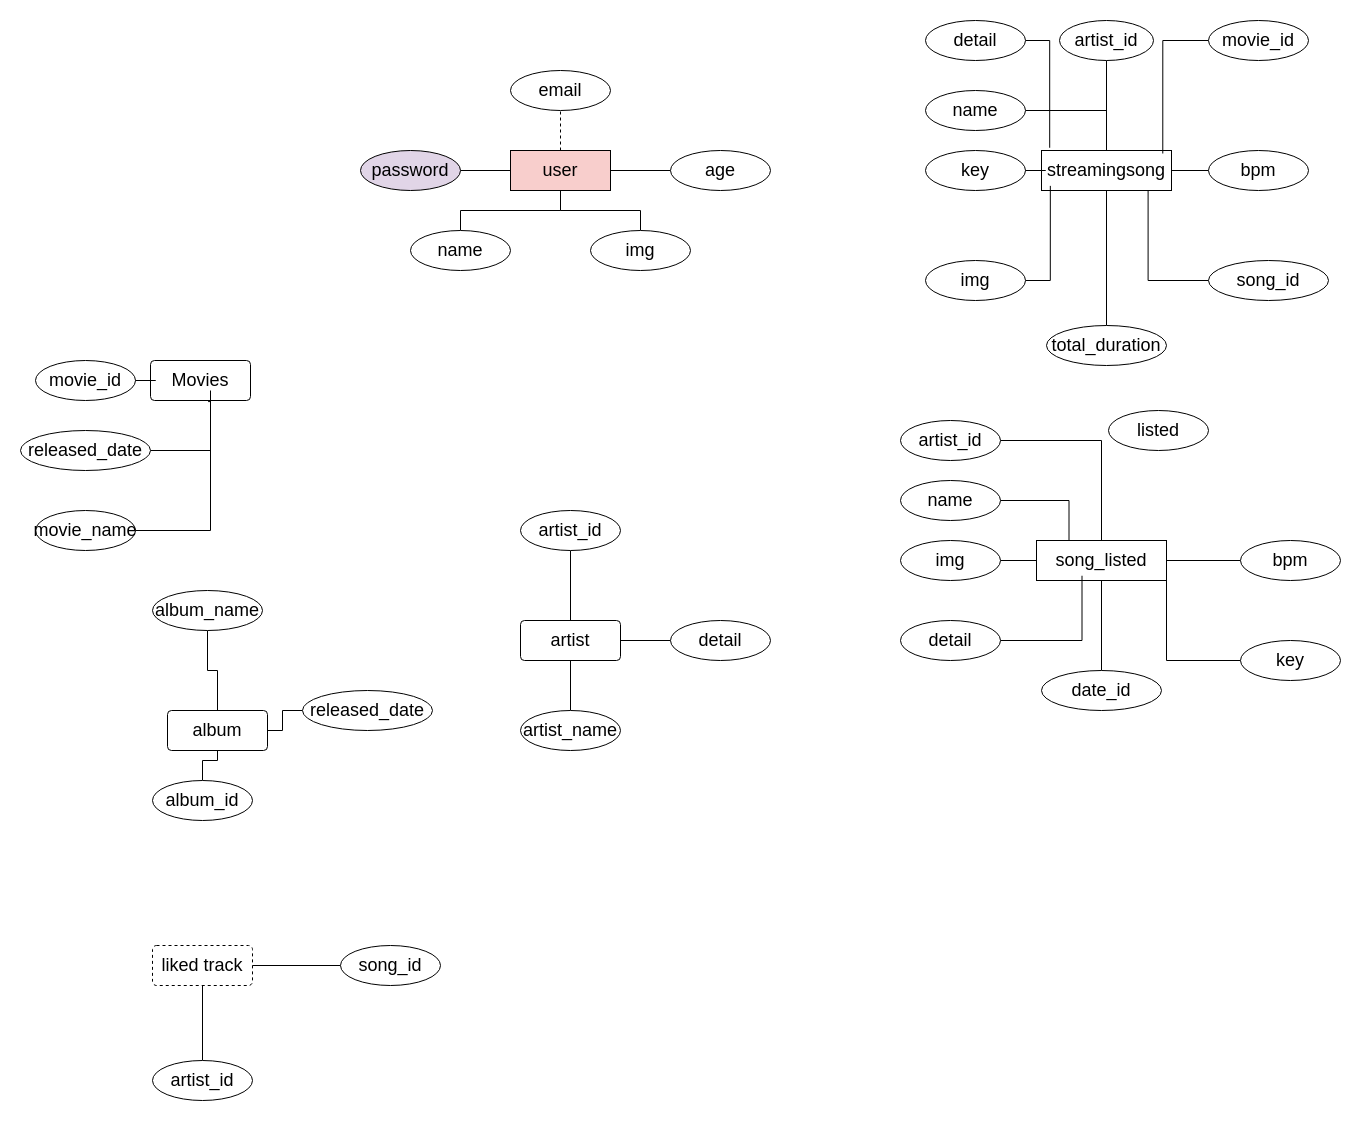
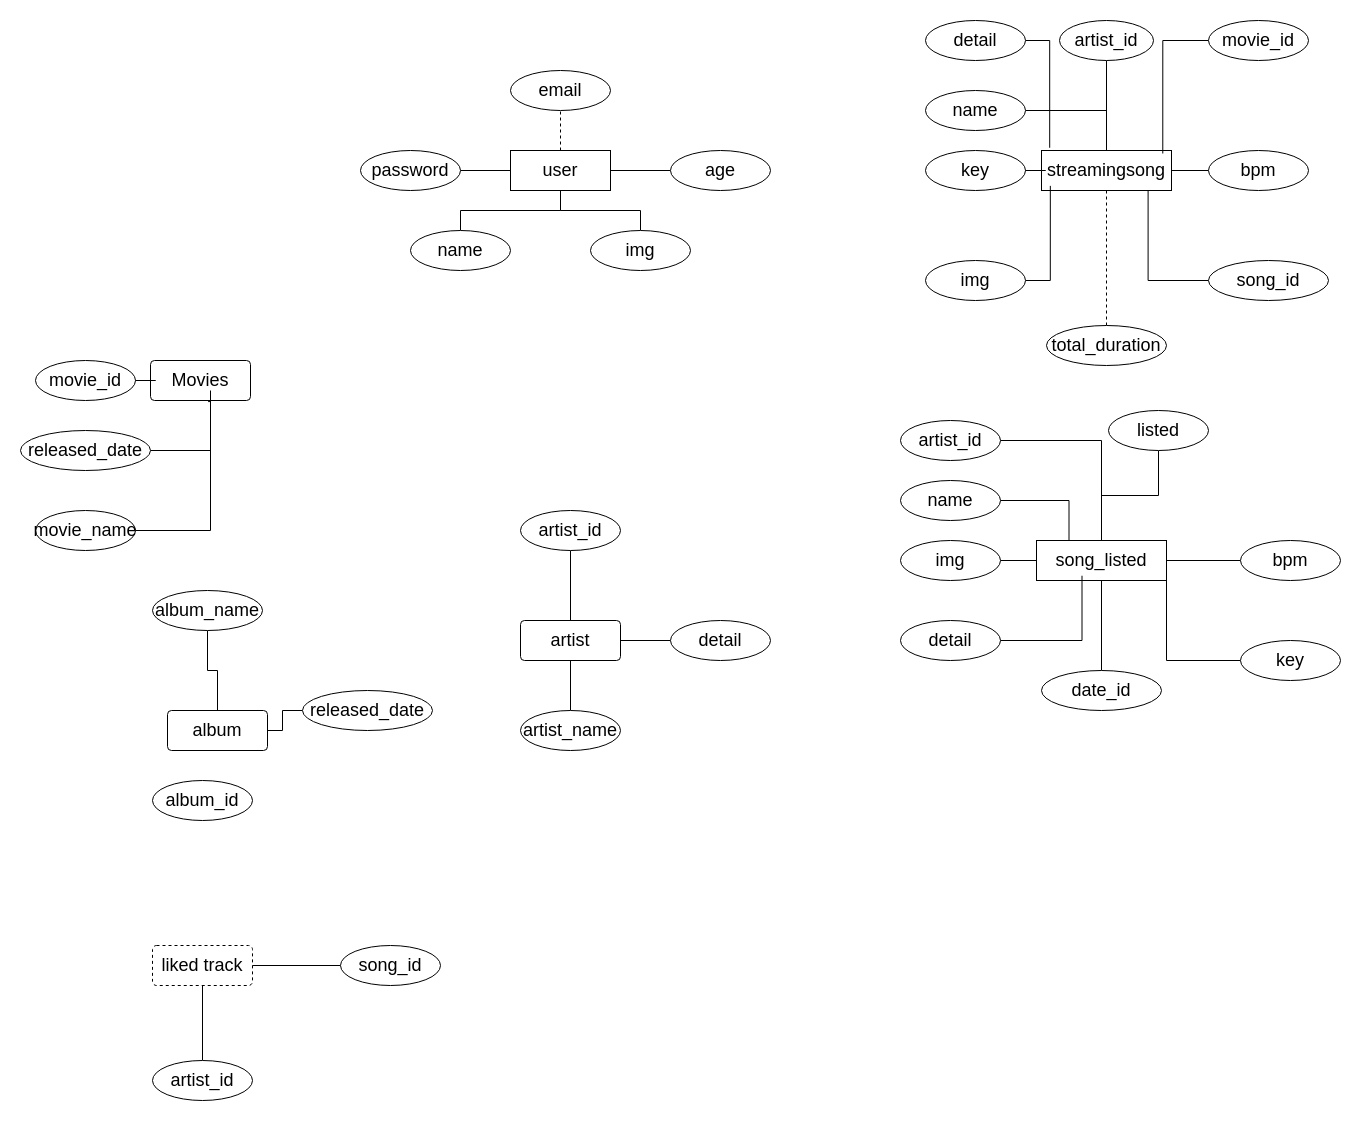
(411, 171) -> (411, 171)
(561, 171) -> (561, 171)
(1107, 258) -> (1107, 258)
none -> (1154, 496)
(205, 761) -> none
